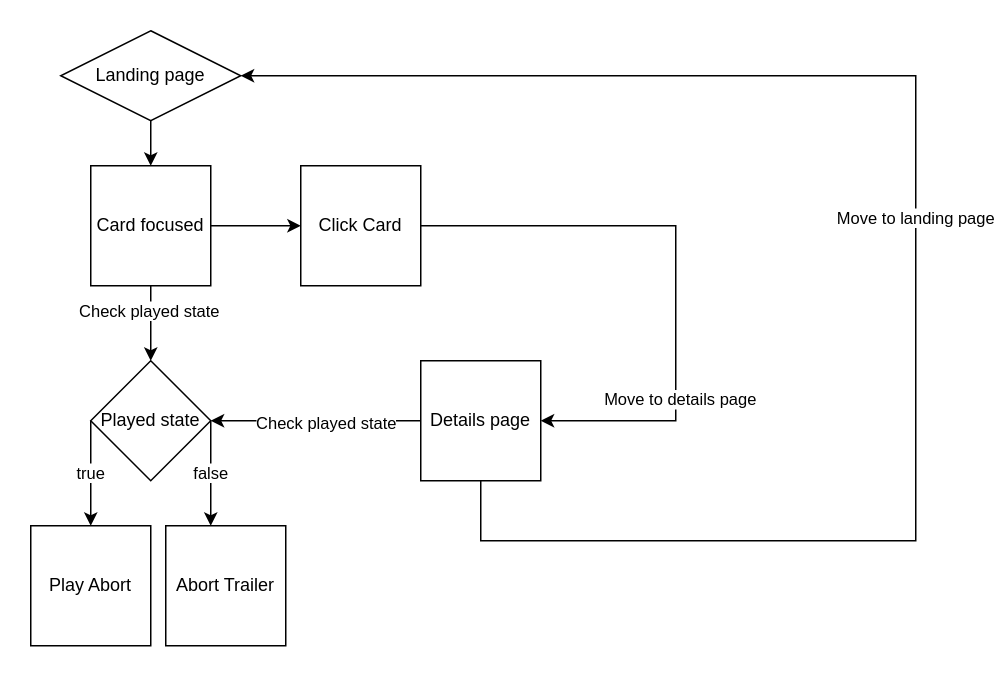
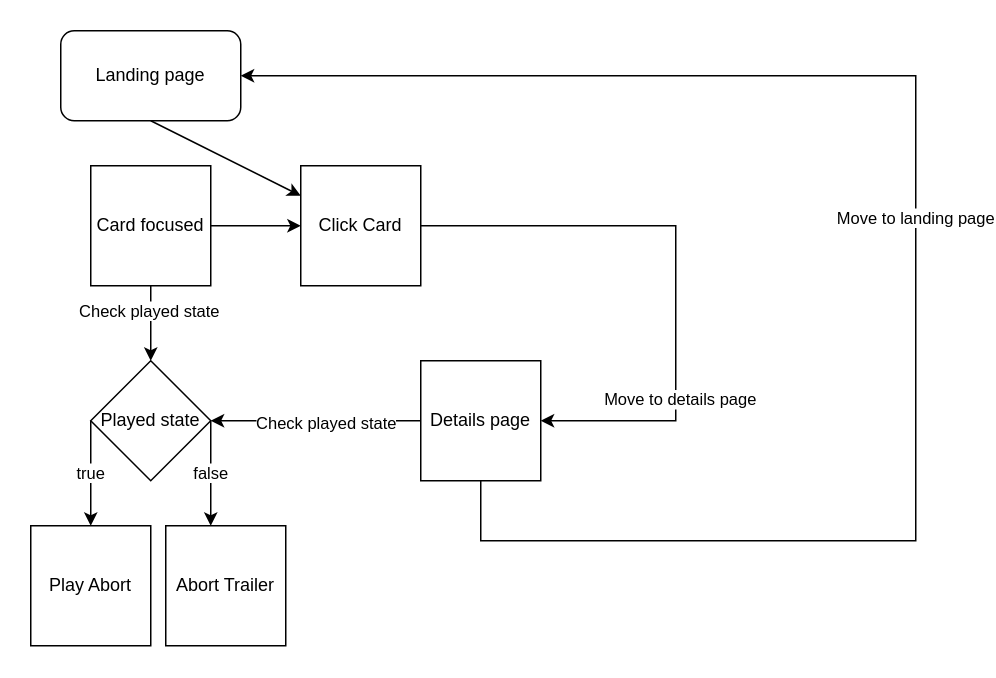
(151, 76) -> (151, 76)
(151, 138) -> (221, 156)
